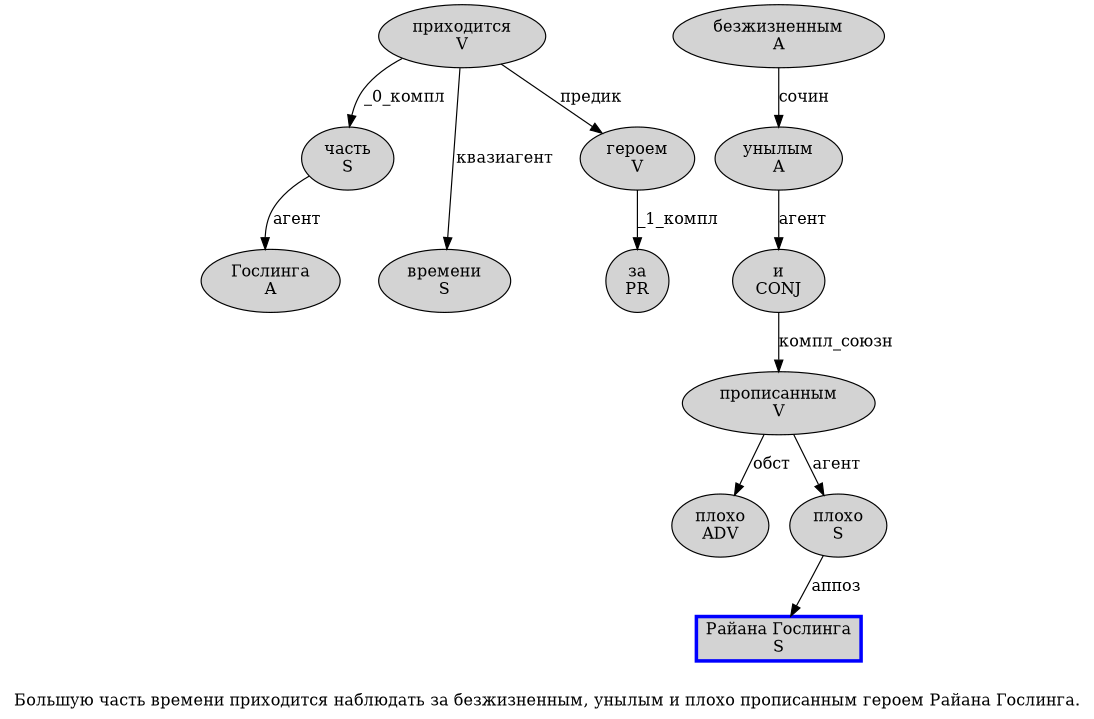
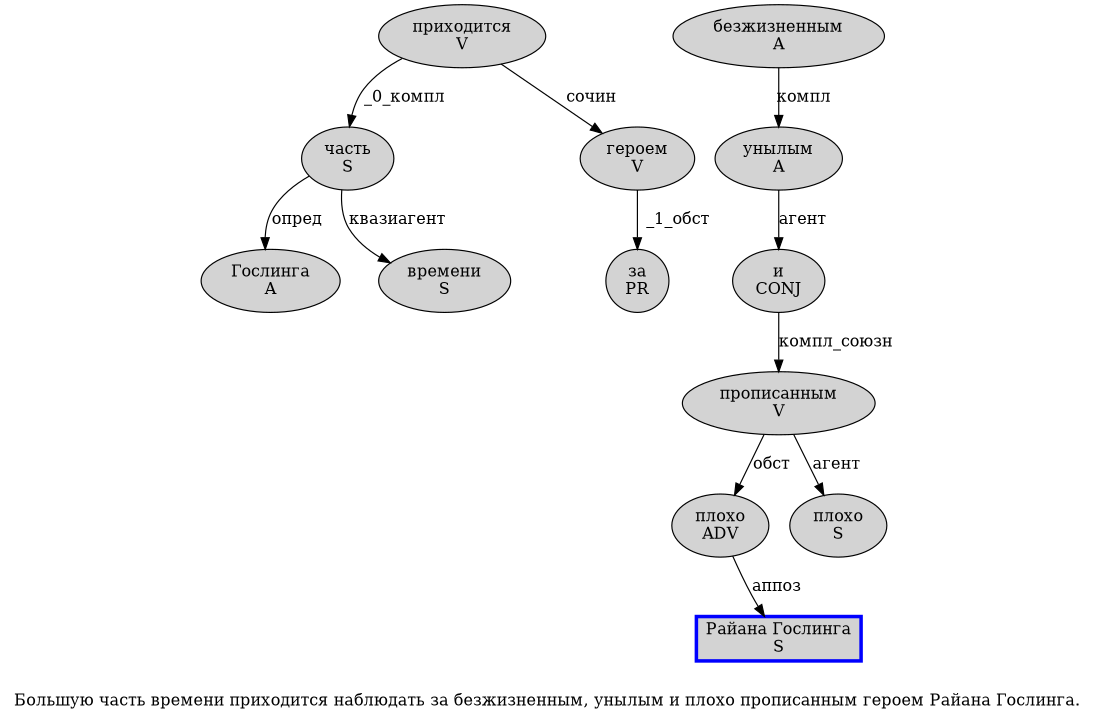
(591, 97) -> (591, 97)
(804, 97) -> (804, 97)
(454, 153) -> (350, 230)
(297, 220) -> (297, 220)
(678, 220) -> (678, 220)
(810, 581) -> (745, 582)
